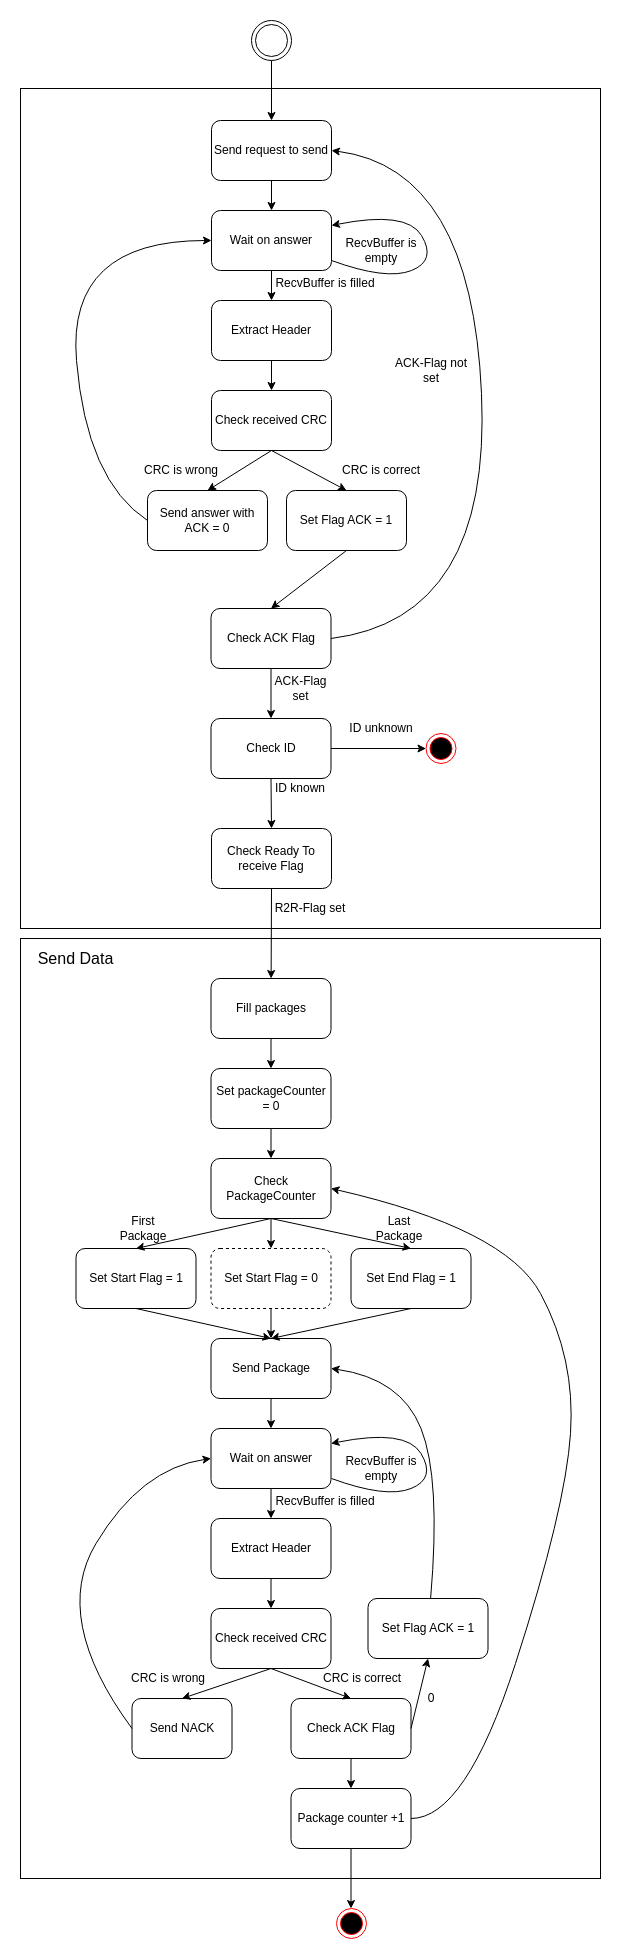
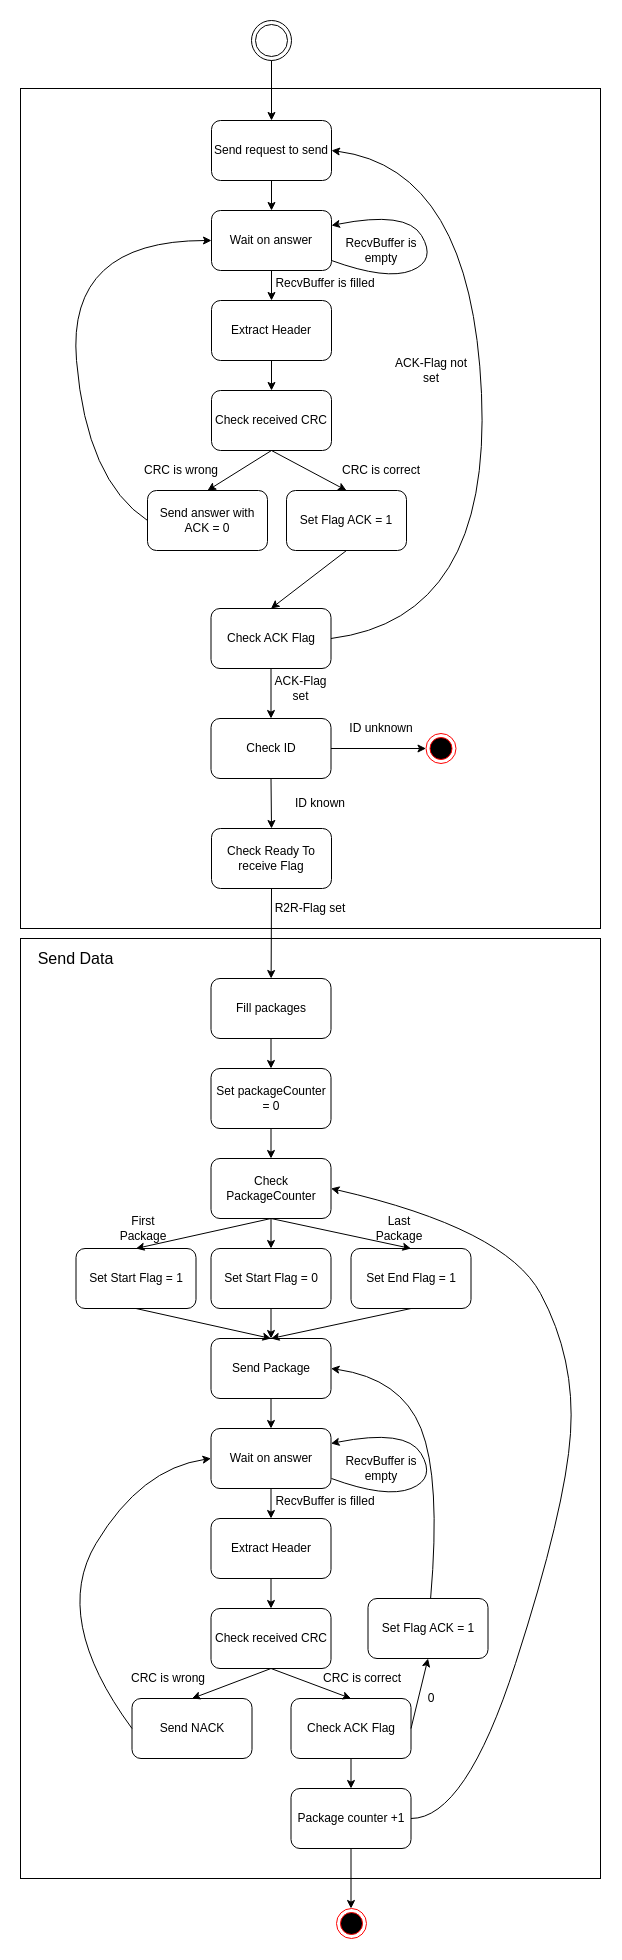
(301, 789) -> (321, 804)
(271, 1279) -> (271, 1279)
(182, 1729) -> (192, 1729)
